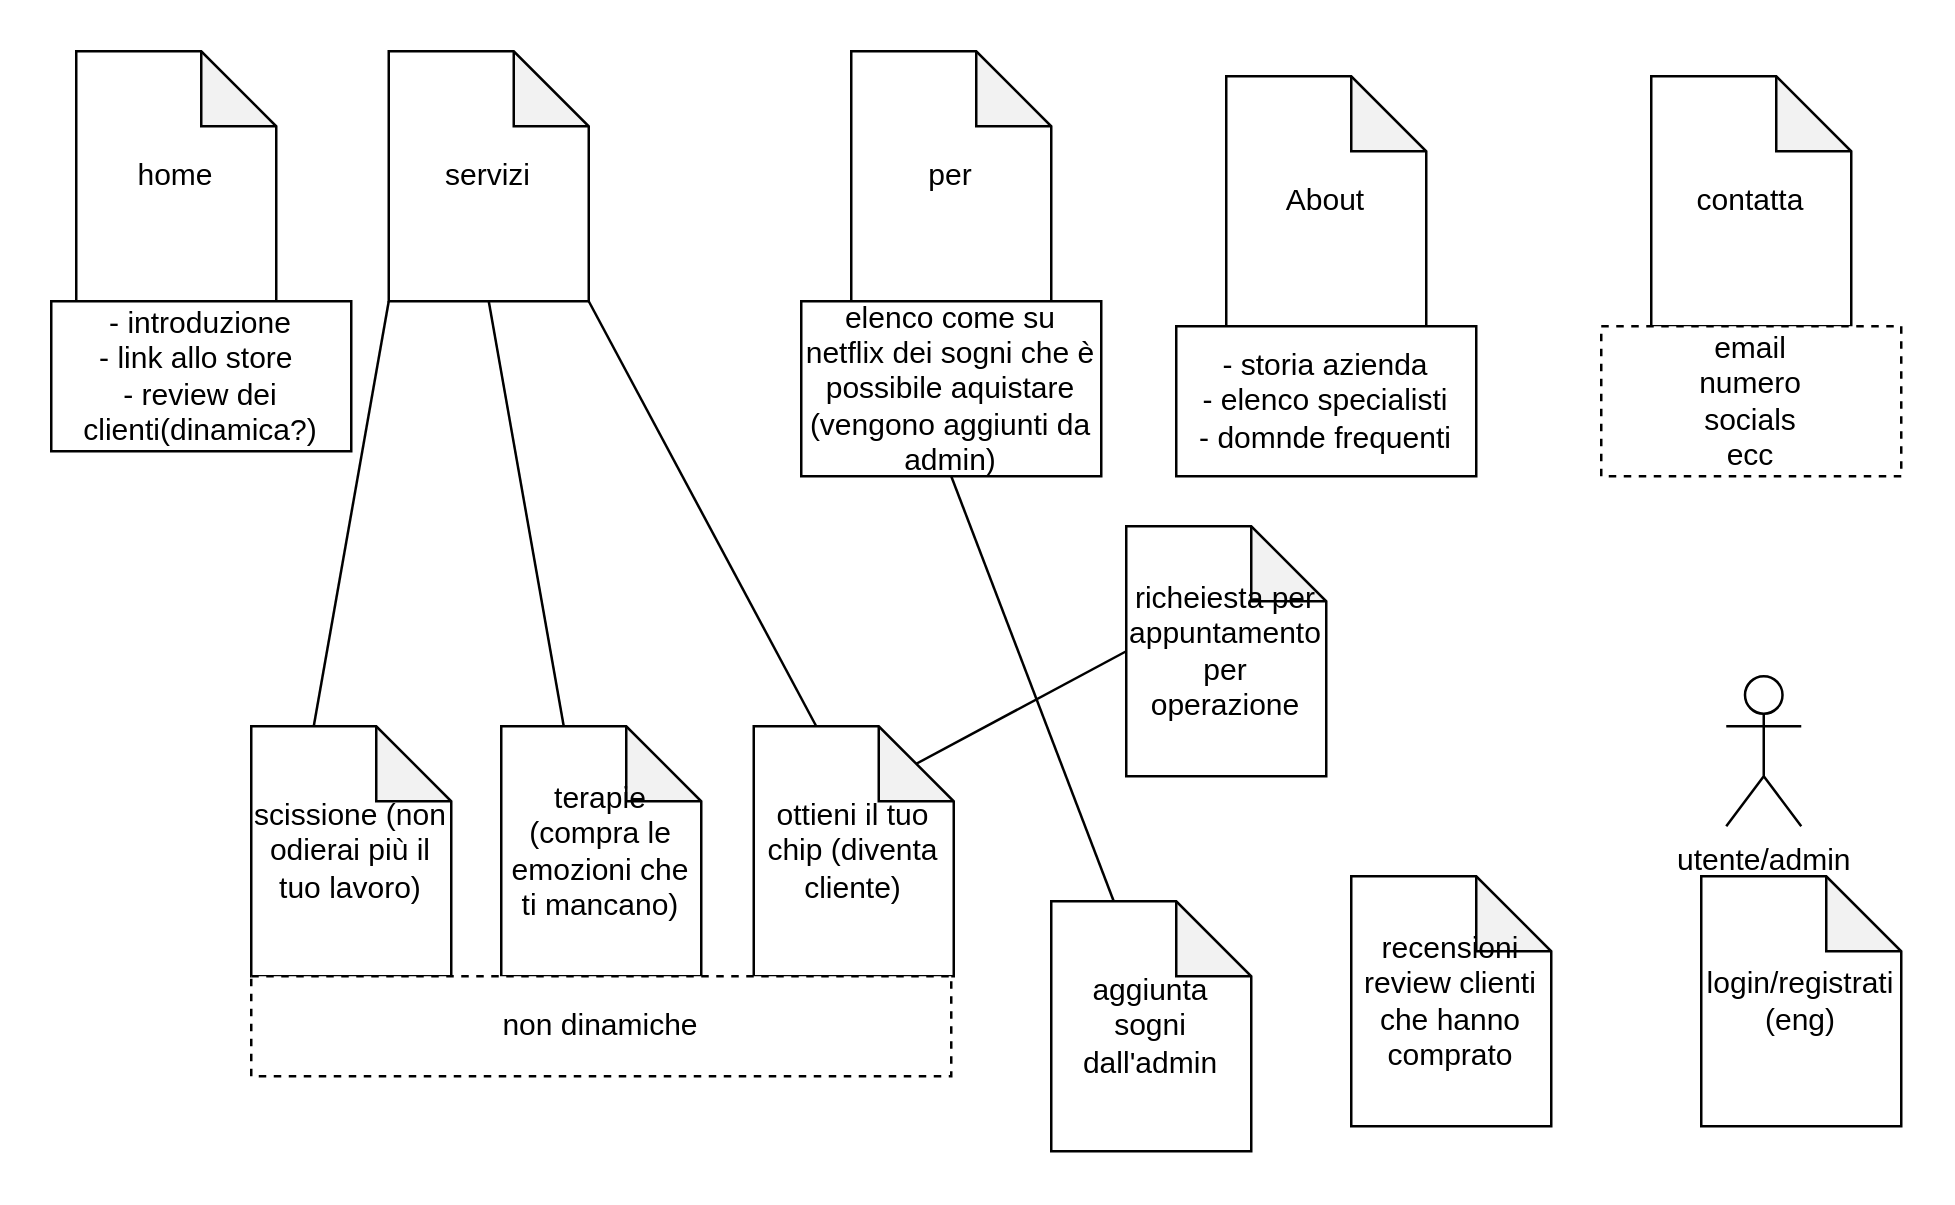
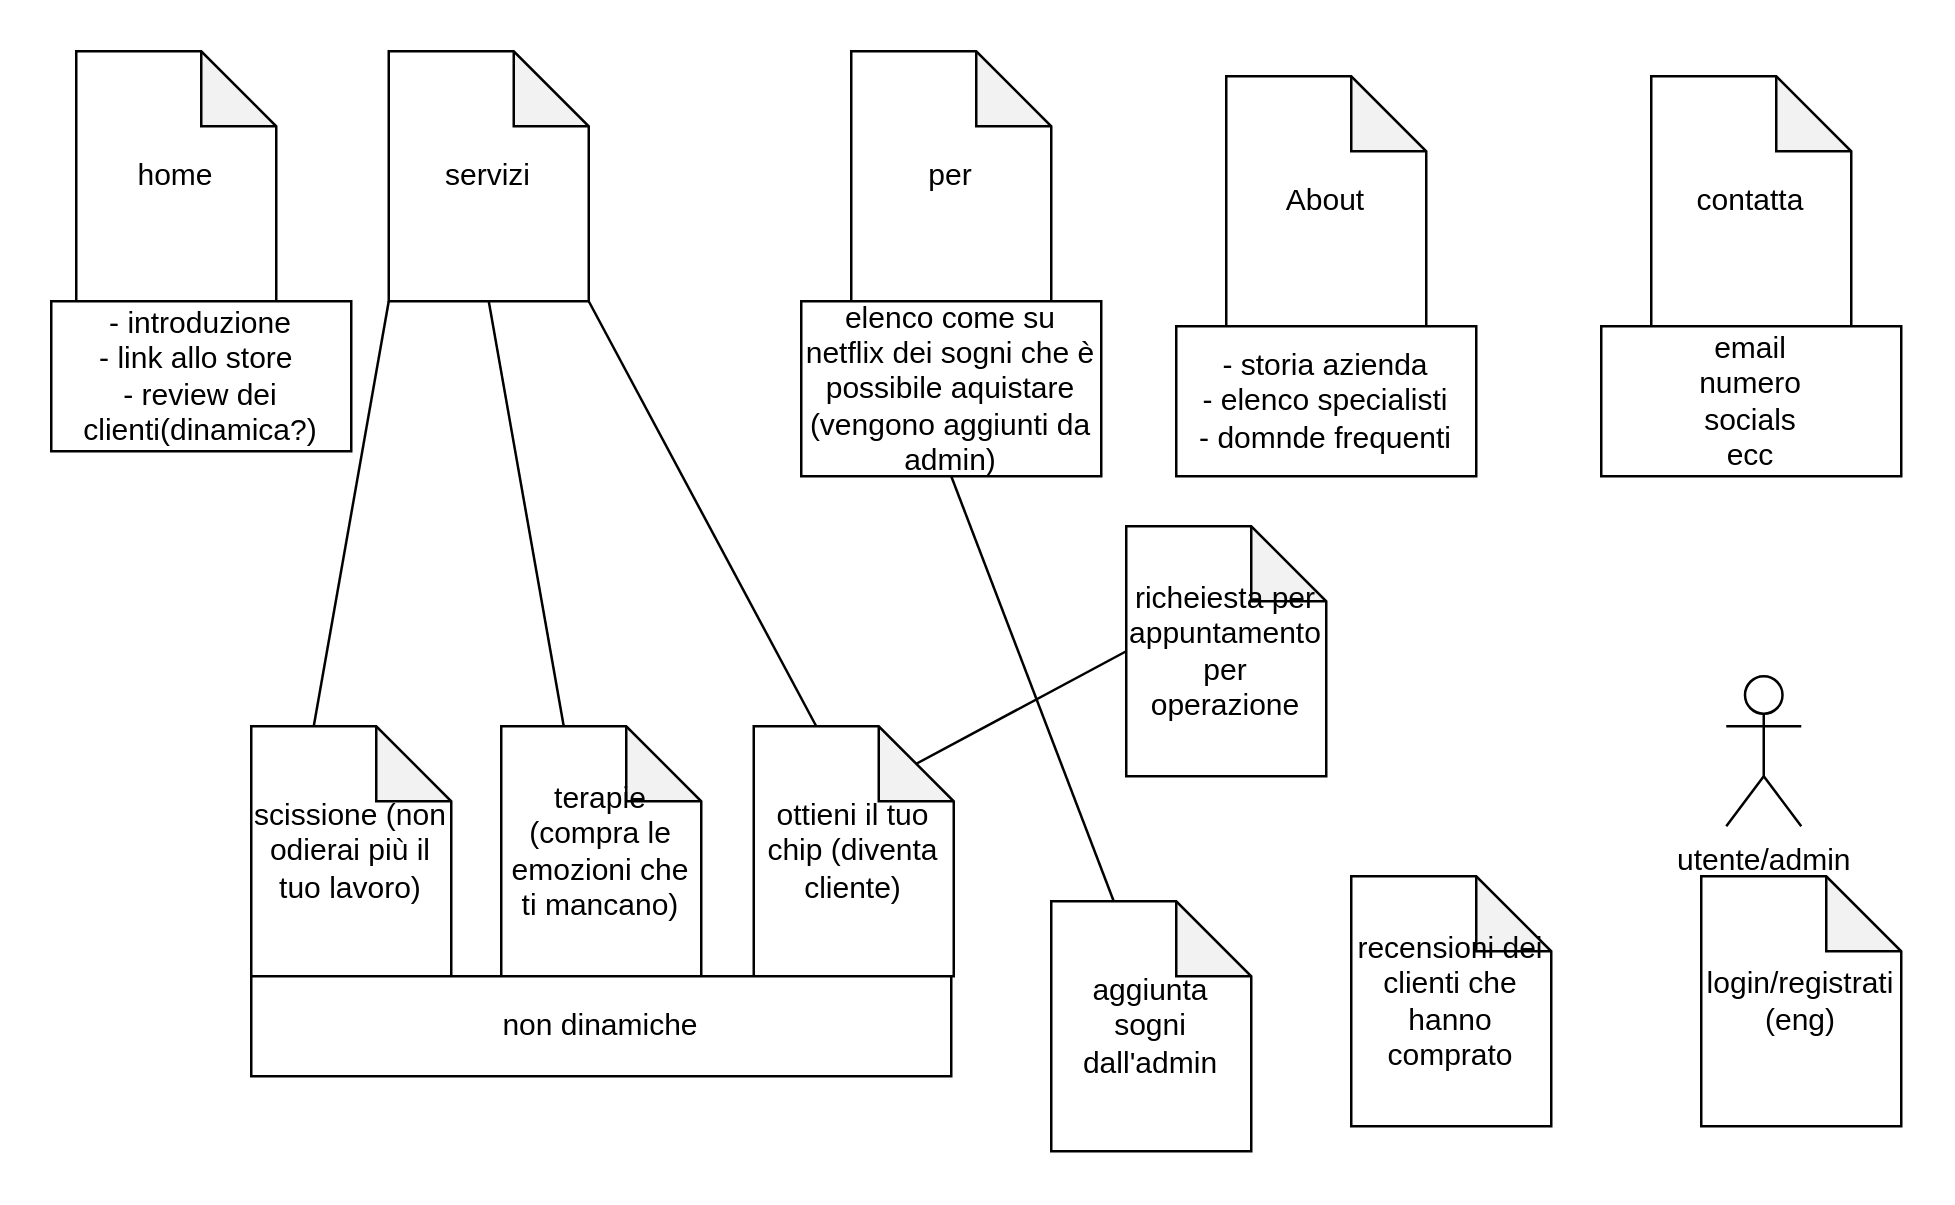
(1751, 401) -> (1751, 401)
(1451, 1001) -> (1451, 1001)
(601, 1026) -> (601, 1026)
